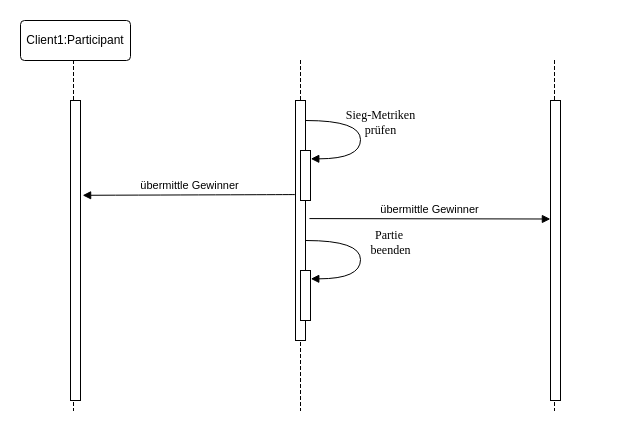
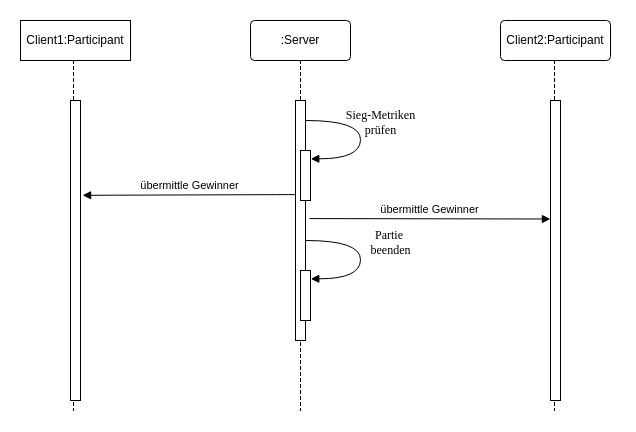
(76, 41) -> (76, 41)
none -> (301, 41)
none -> (556, 41)
